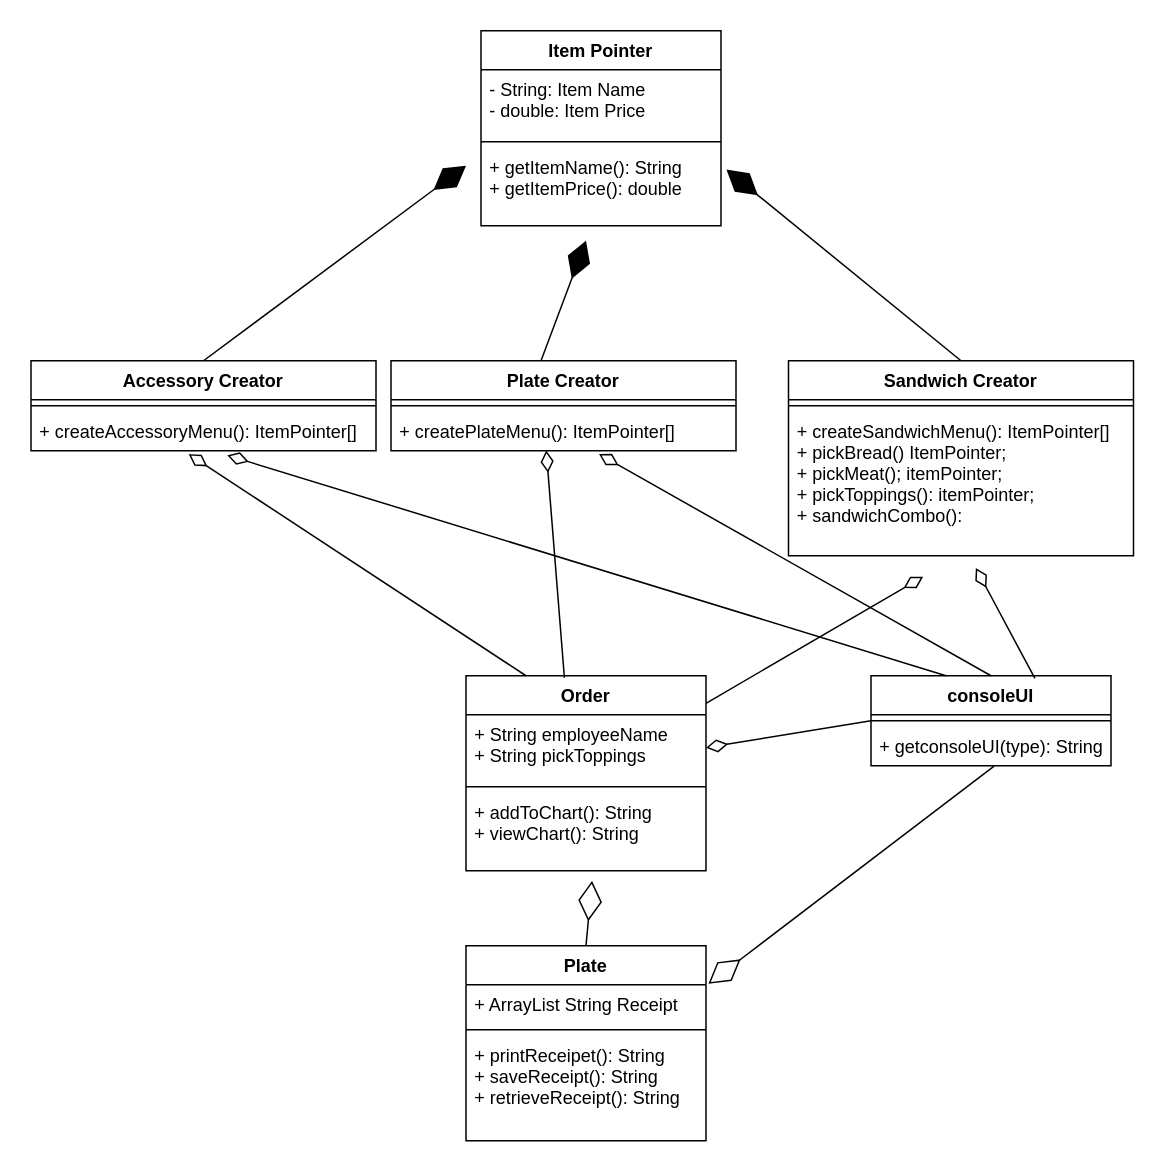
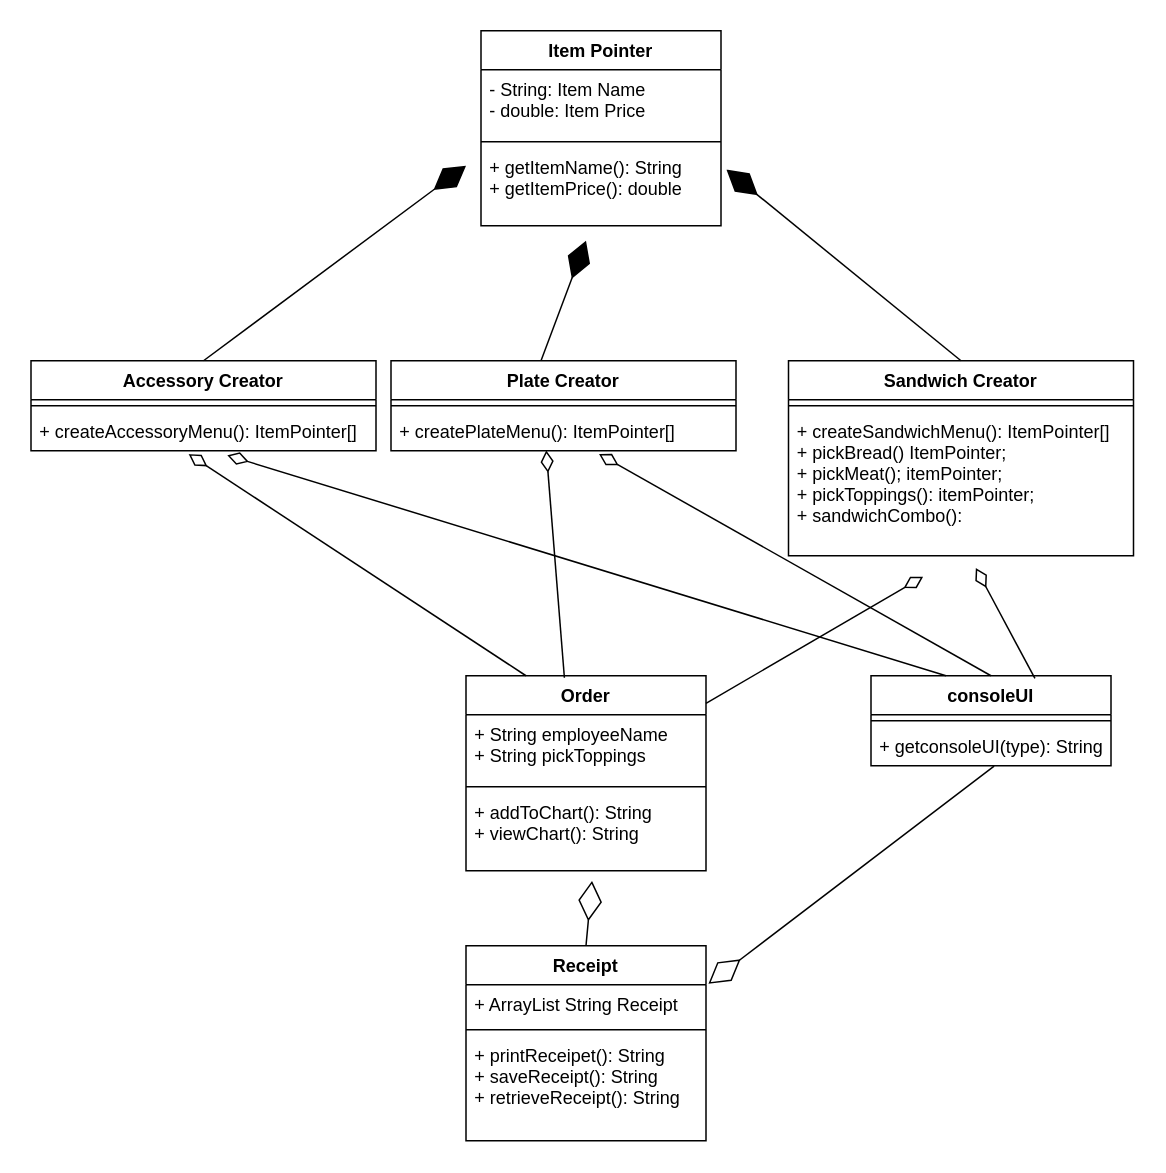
(798, 733) -> none
(585, 966) -> (585, 966)
